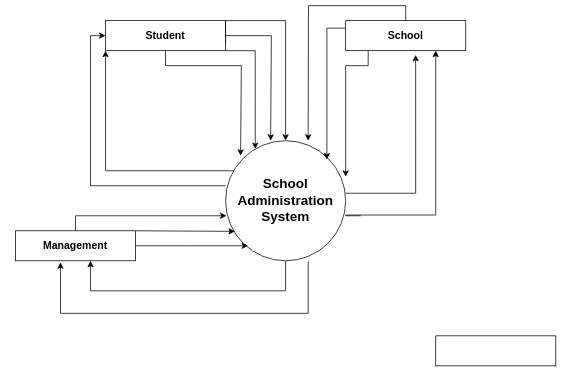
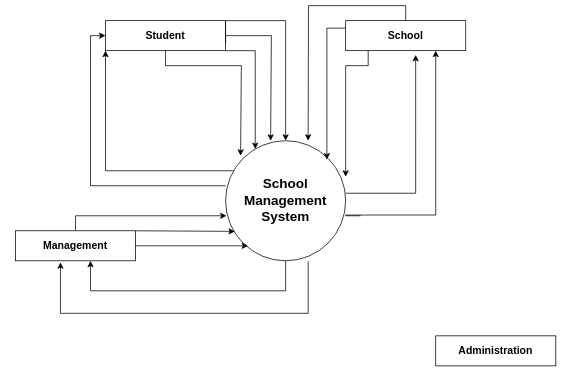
(285, 201) -> (285, 201)
none -> (495, 351)
